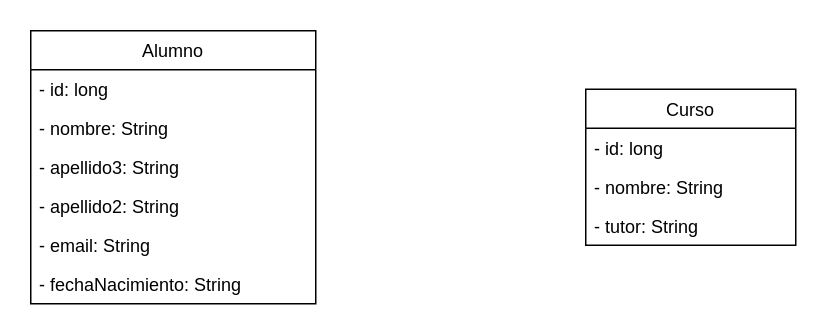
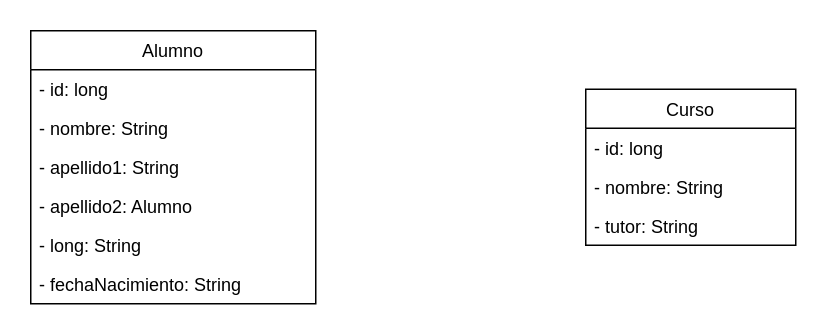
(118, 168) -> (118, 168)
(118, 207) -> (118, 207)
(101, 246) -> (98, 246)
